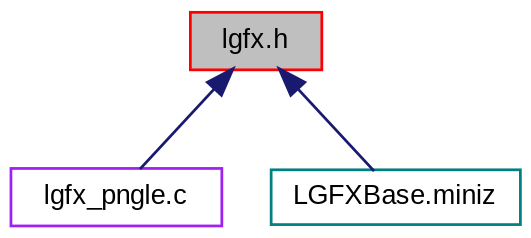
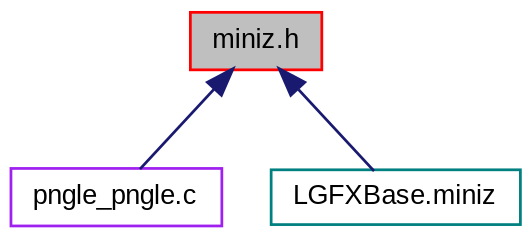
(256, 41) -> (256, 41)
(116, 197) -> (116, 197)
